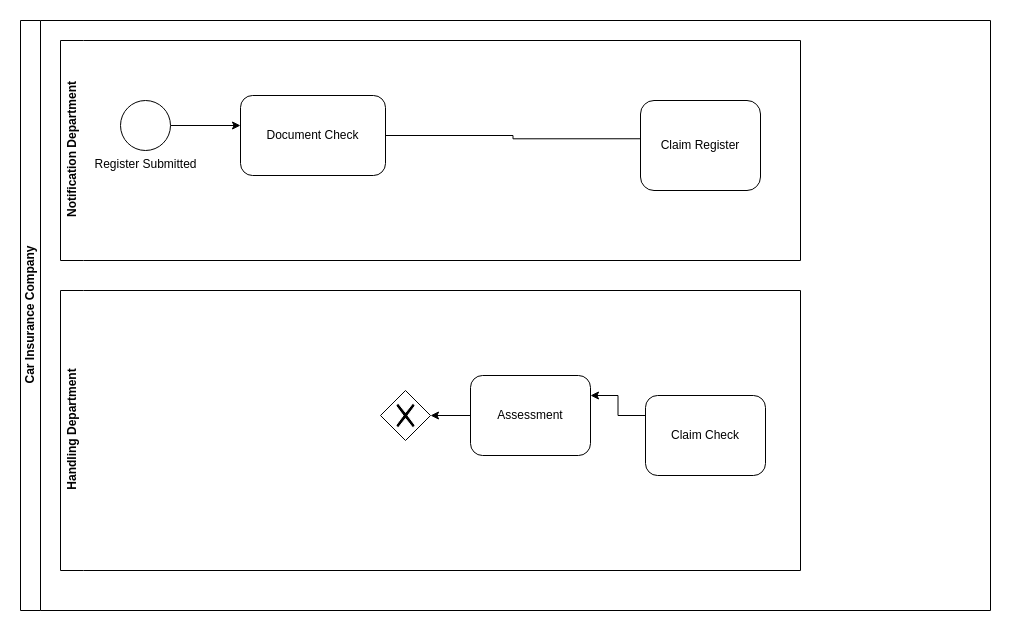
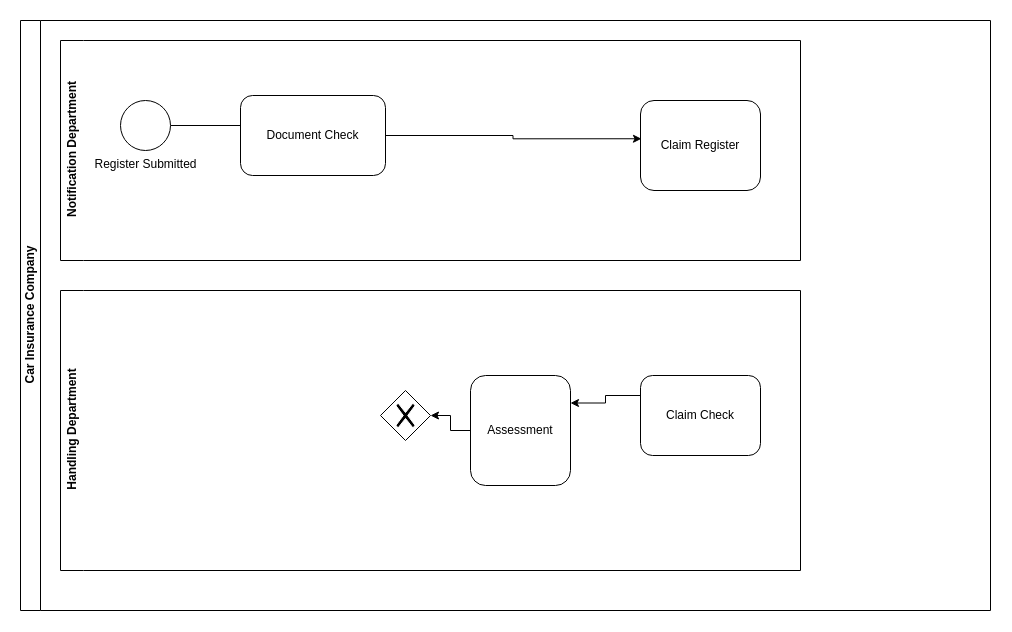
(232, 126) -> (234, 126)
(635, 139) -> (633, 139)
(531, 416) -> (521, 431)
(706, 436) -> (701, 416)
